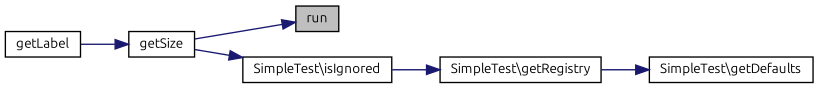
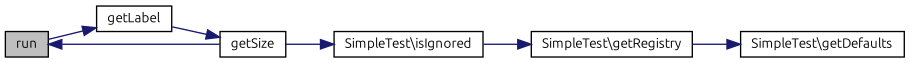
none -> (66, 35)
